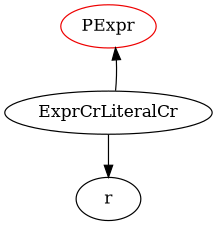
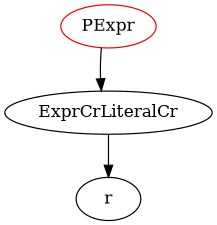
(116, 75) -> (100, 63)
